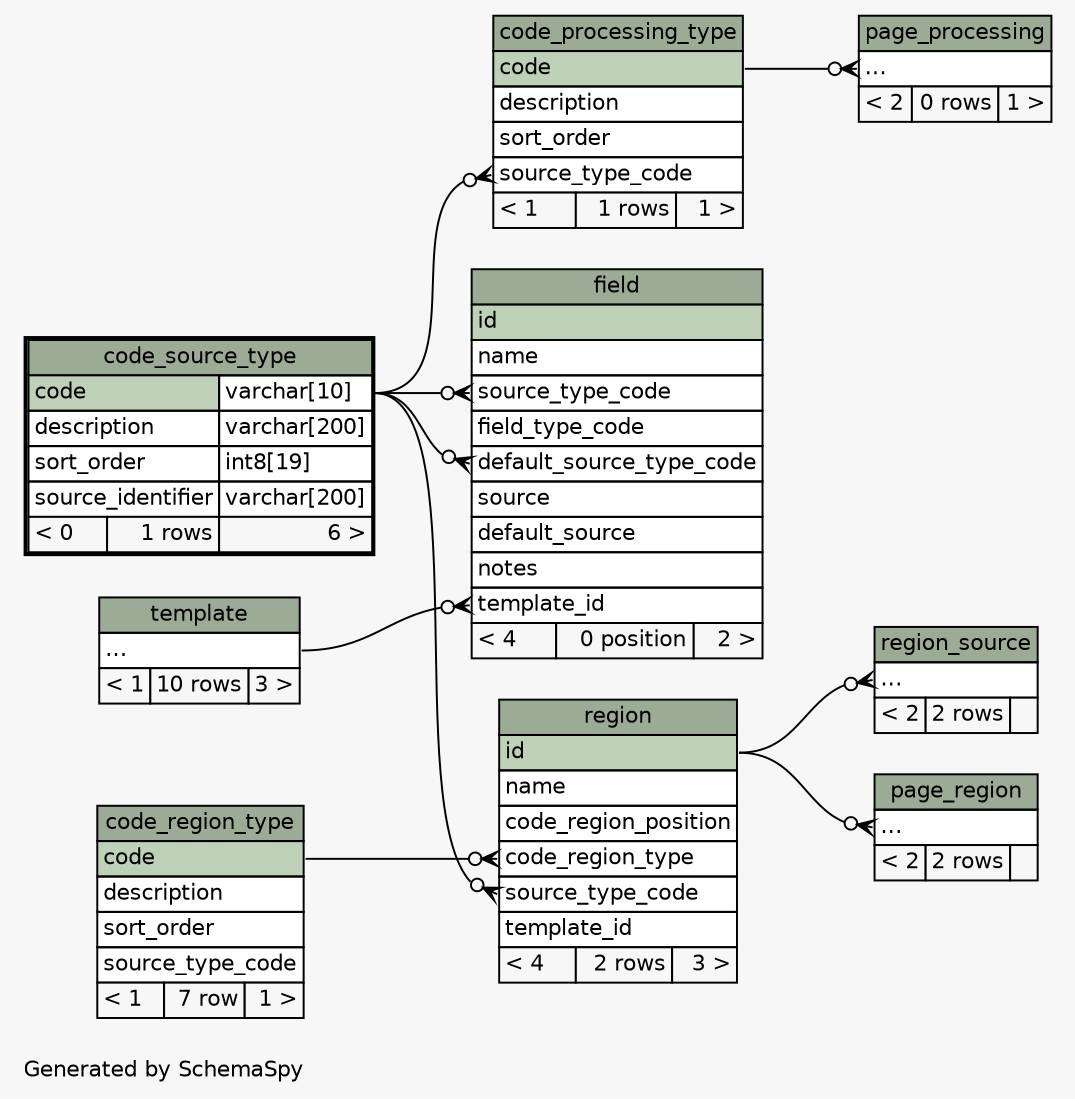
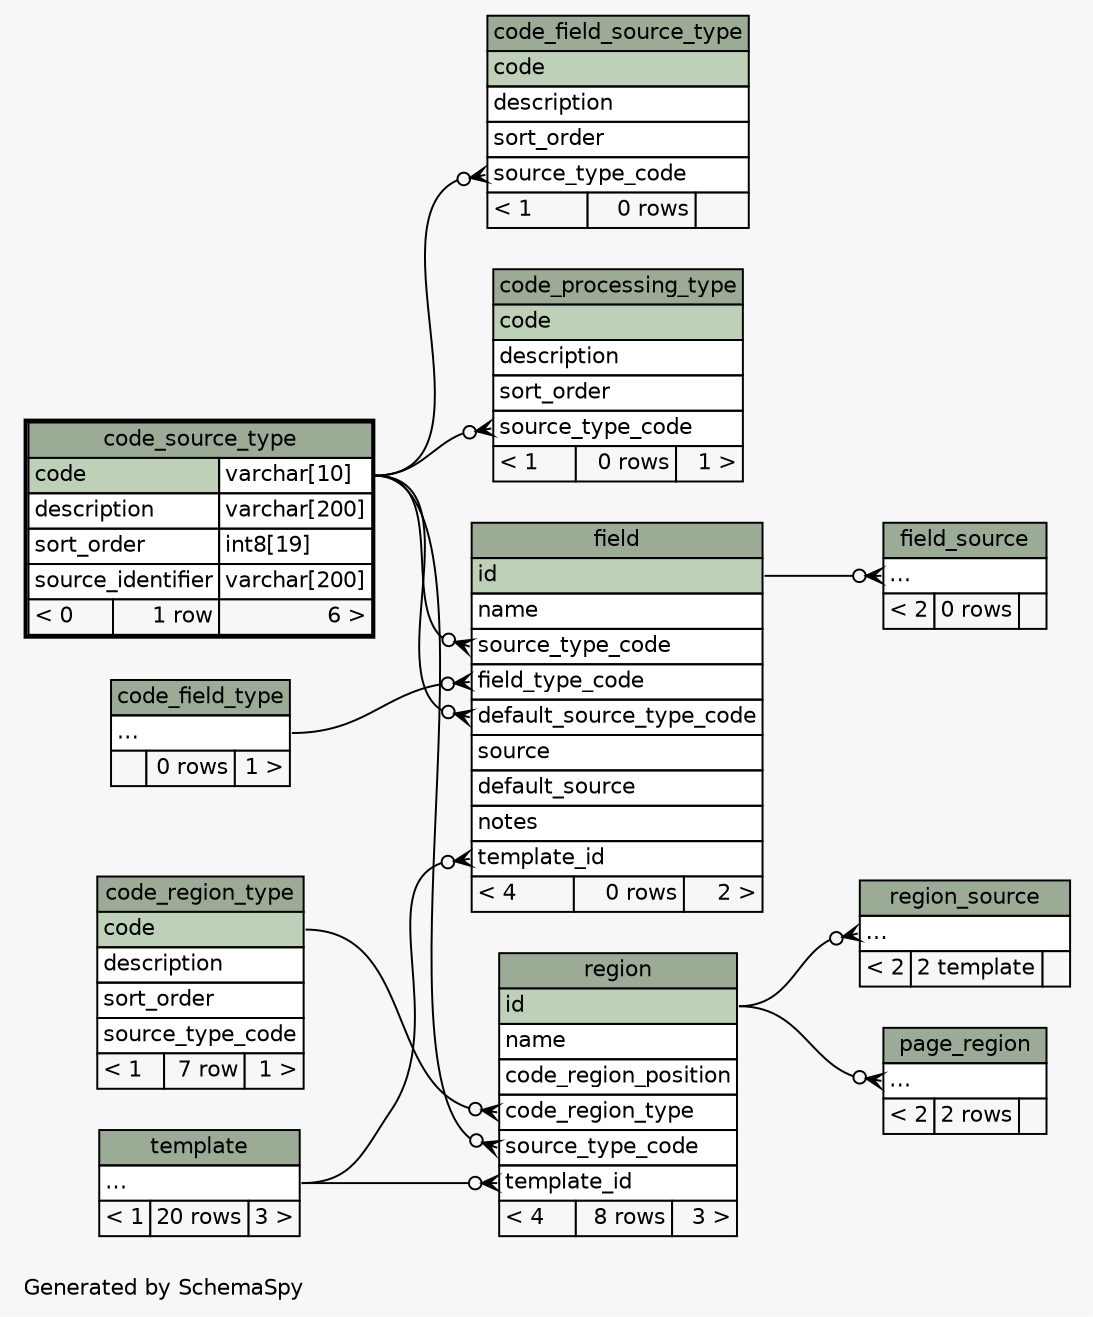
(955, 69) -> none
none -> (617, 122)
(634, 209) -> (634, 463)
(177, 534) -> (183, 616)
none -> (964, 576)
(634, 640) -> (642, 893)
(199, 685) -> (199, 1217)
(968, 714) -> (977, 968)
none -> (199, 733)
(630, 964) -> (630, 1217)
none -> (385, 1183)
